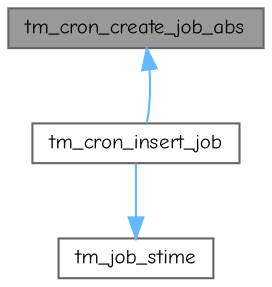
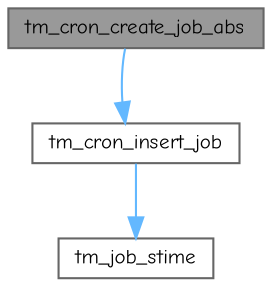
(150, 97) -> (122, 75)
